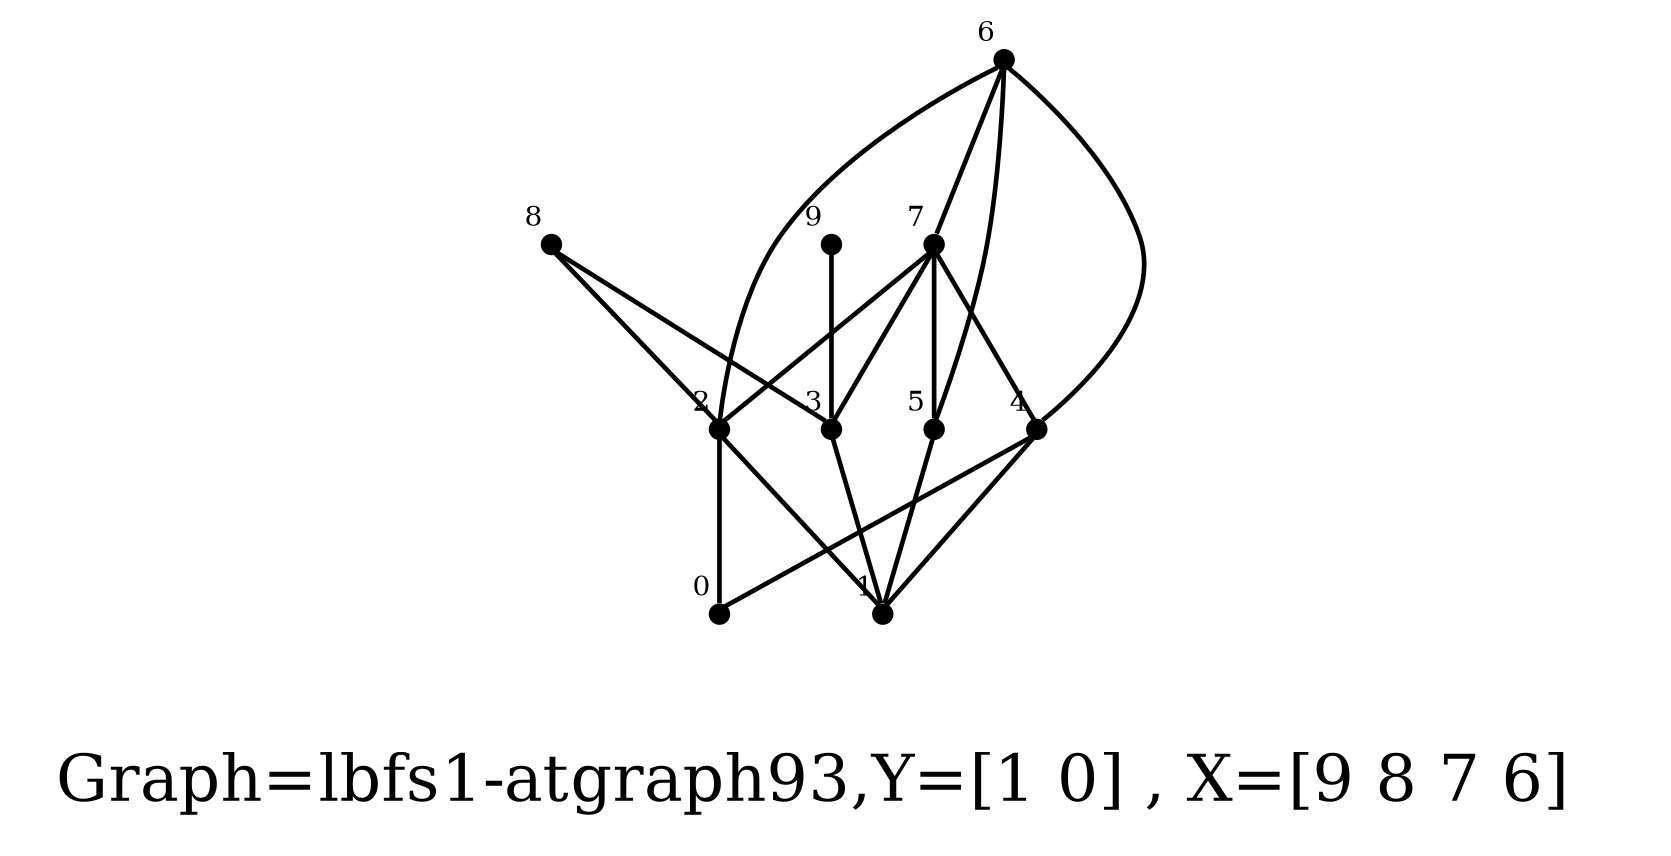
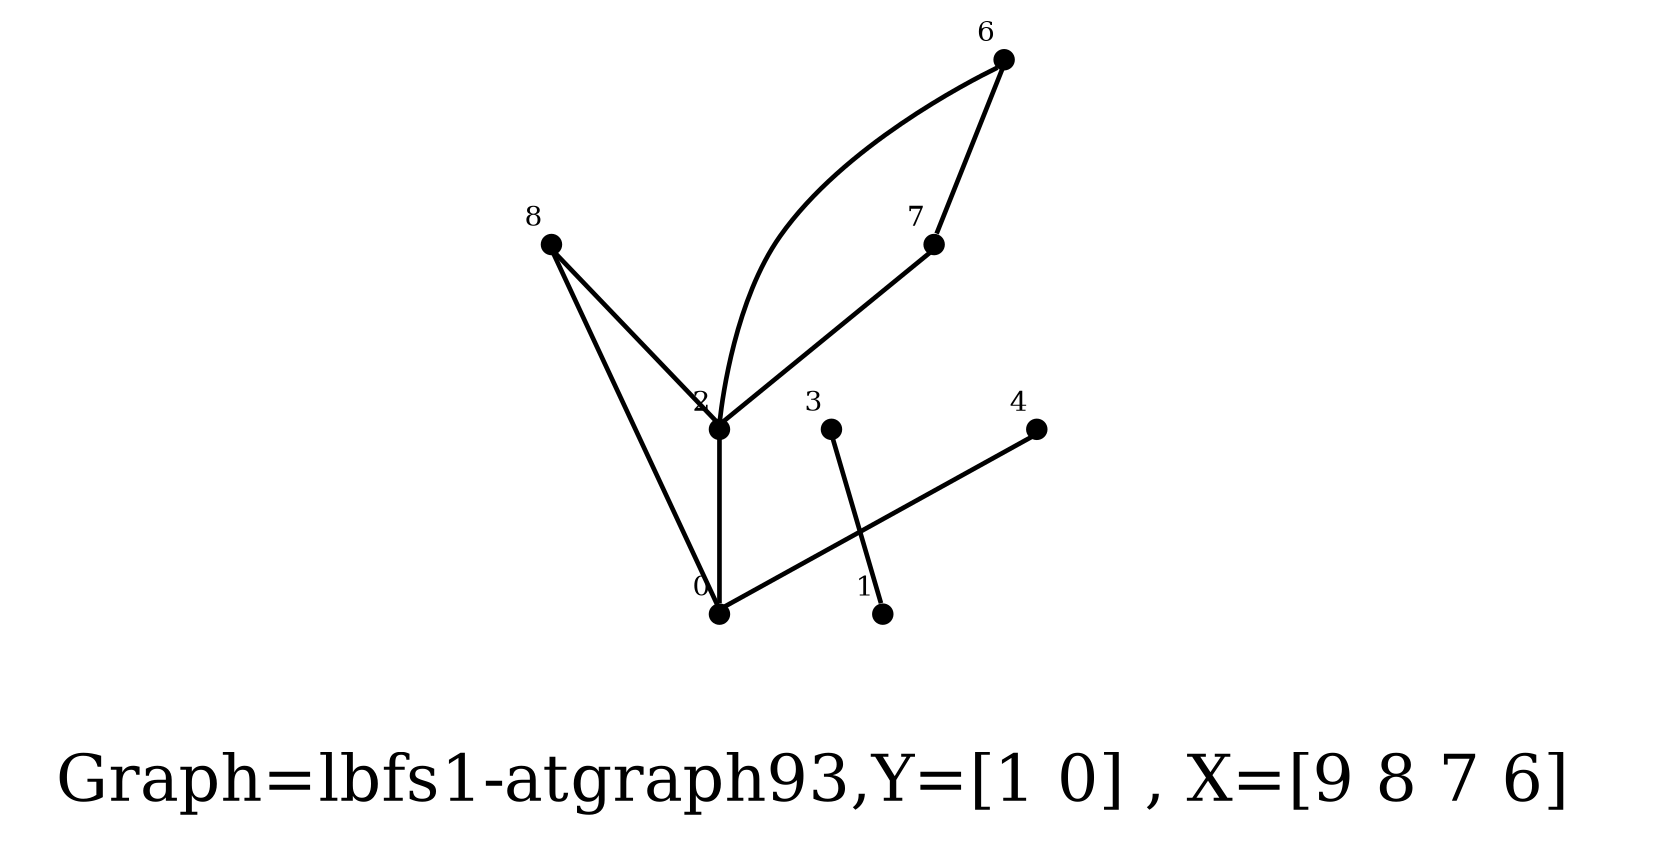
(1140, 238) -> none
(831, 245) -> none
(691, 337) -> (635, 429)
(883, 337) -> none
(991, 346) -> none
(934, 429) -> none
(801, 522) -> none
(959, 522) -> none
